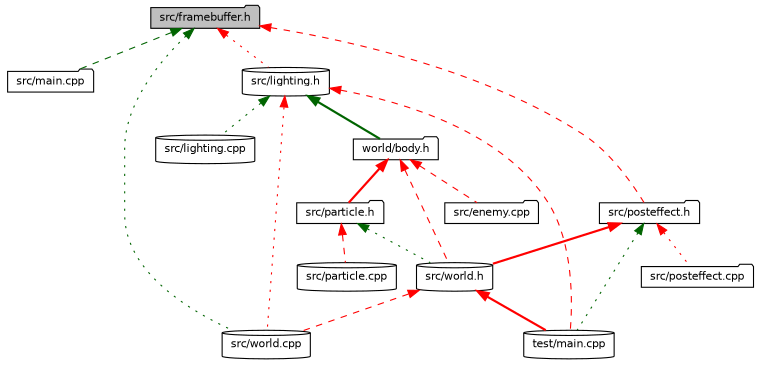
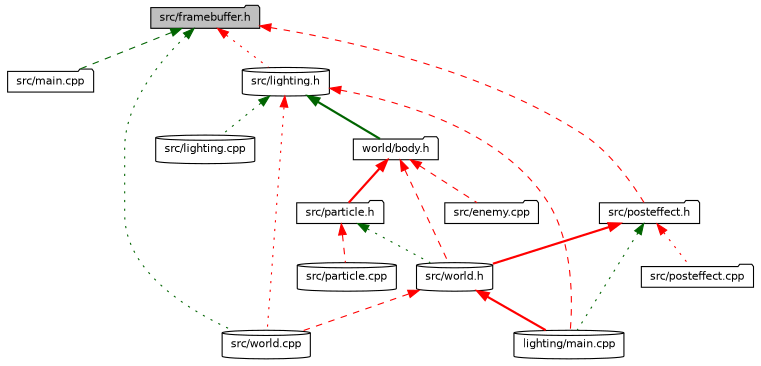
(569, 345) -> (569, 345)
